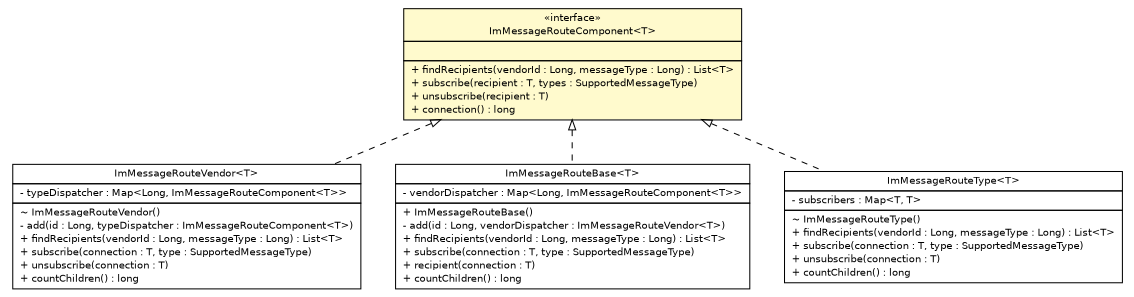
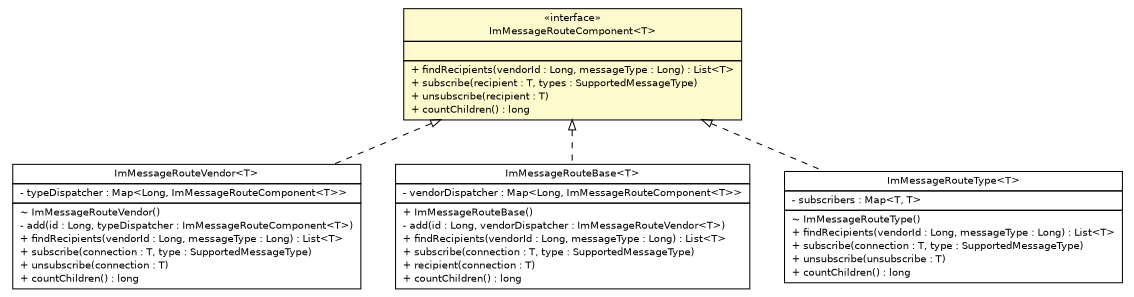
(463, 110) -> (471, 110)
(866, 259) -> (869, 259)
